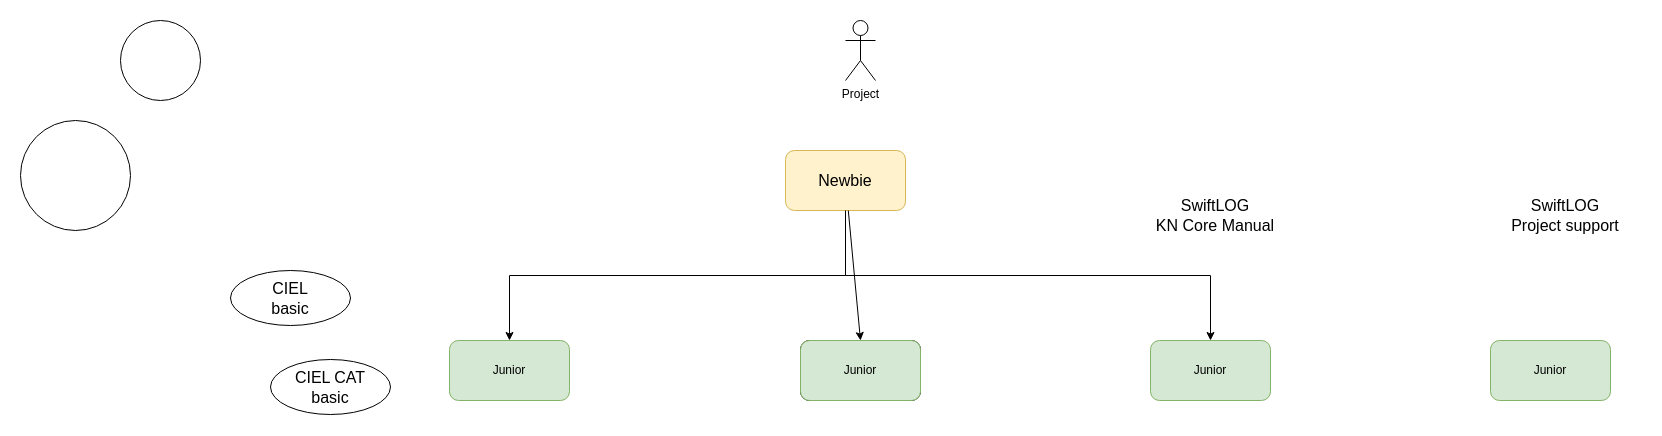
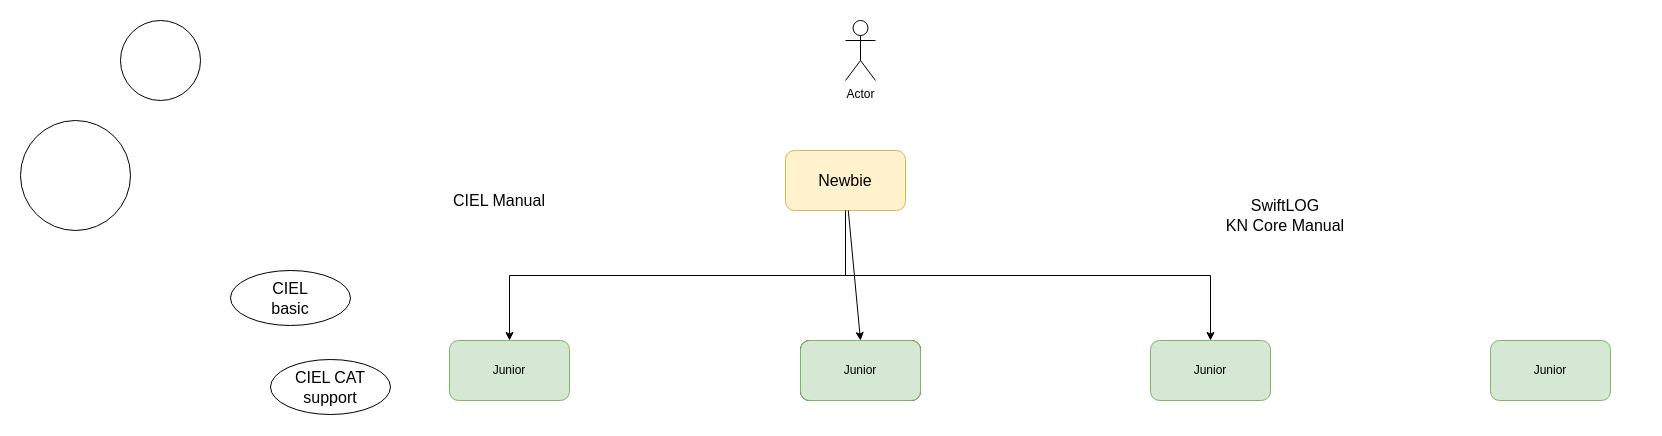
(861, 95) -> (861, 95)
none -> (500, 201)
(1216, 216) -> (1286, 216)
(1566, 216) -> none
(331, 388) -> (331, 388)
